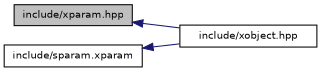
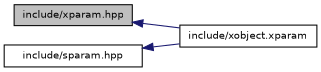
(248, 36) -> (248, 36)
(73, 56) -> (73, 56)
